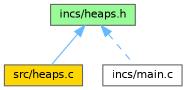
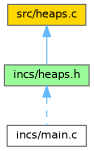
(64, 49) -> (47, 51)
